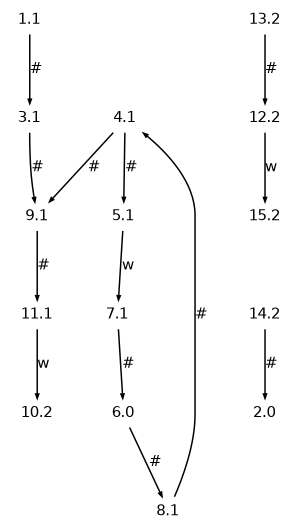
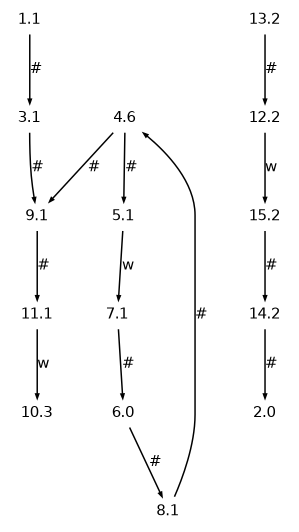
(125, 118) -> (125, 118)
none -> (265, 263)
(37, 413) -> (37, 413)
